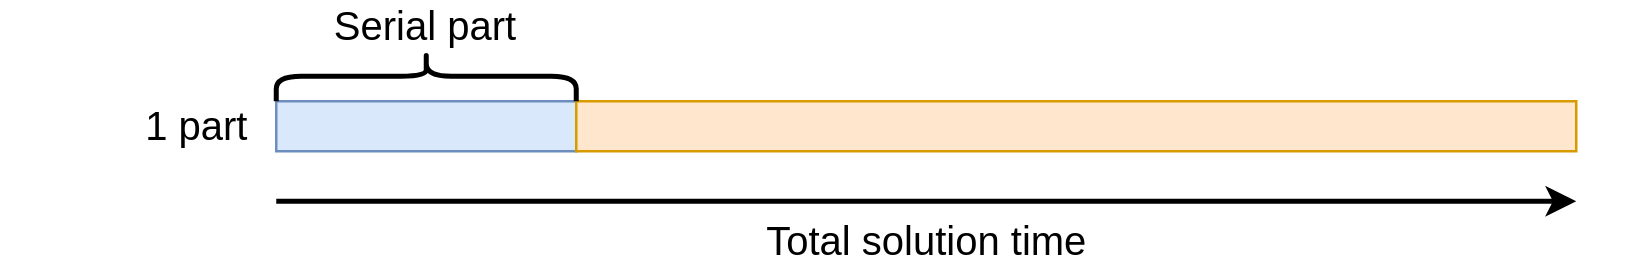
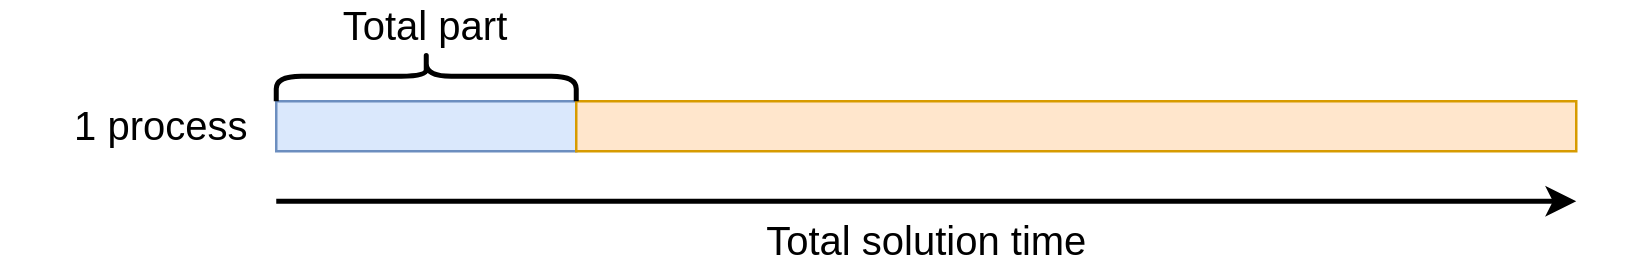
(426, 26) -> (426, 26)
(187, 126) -> (153, 126)
